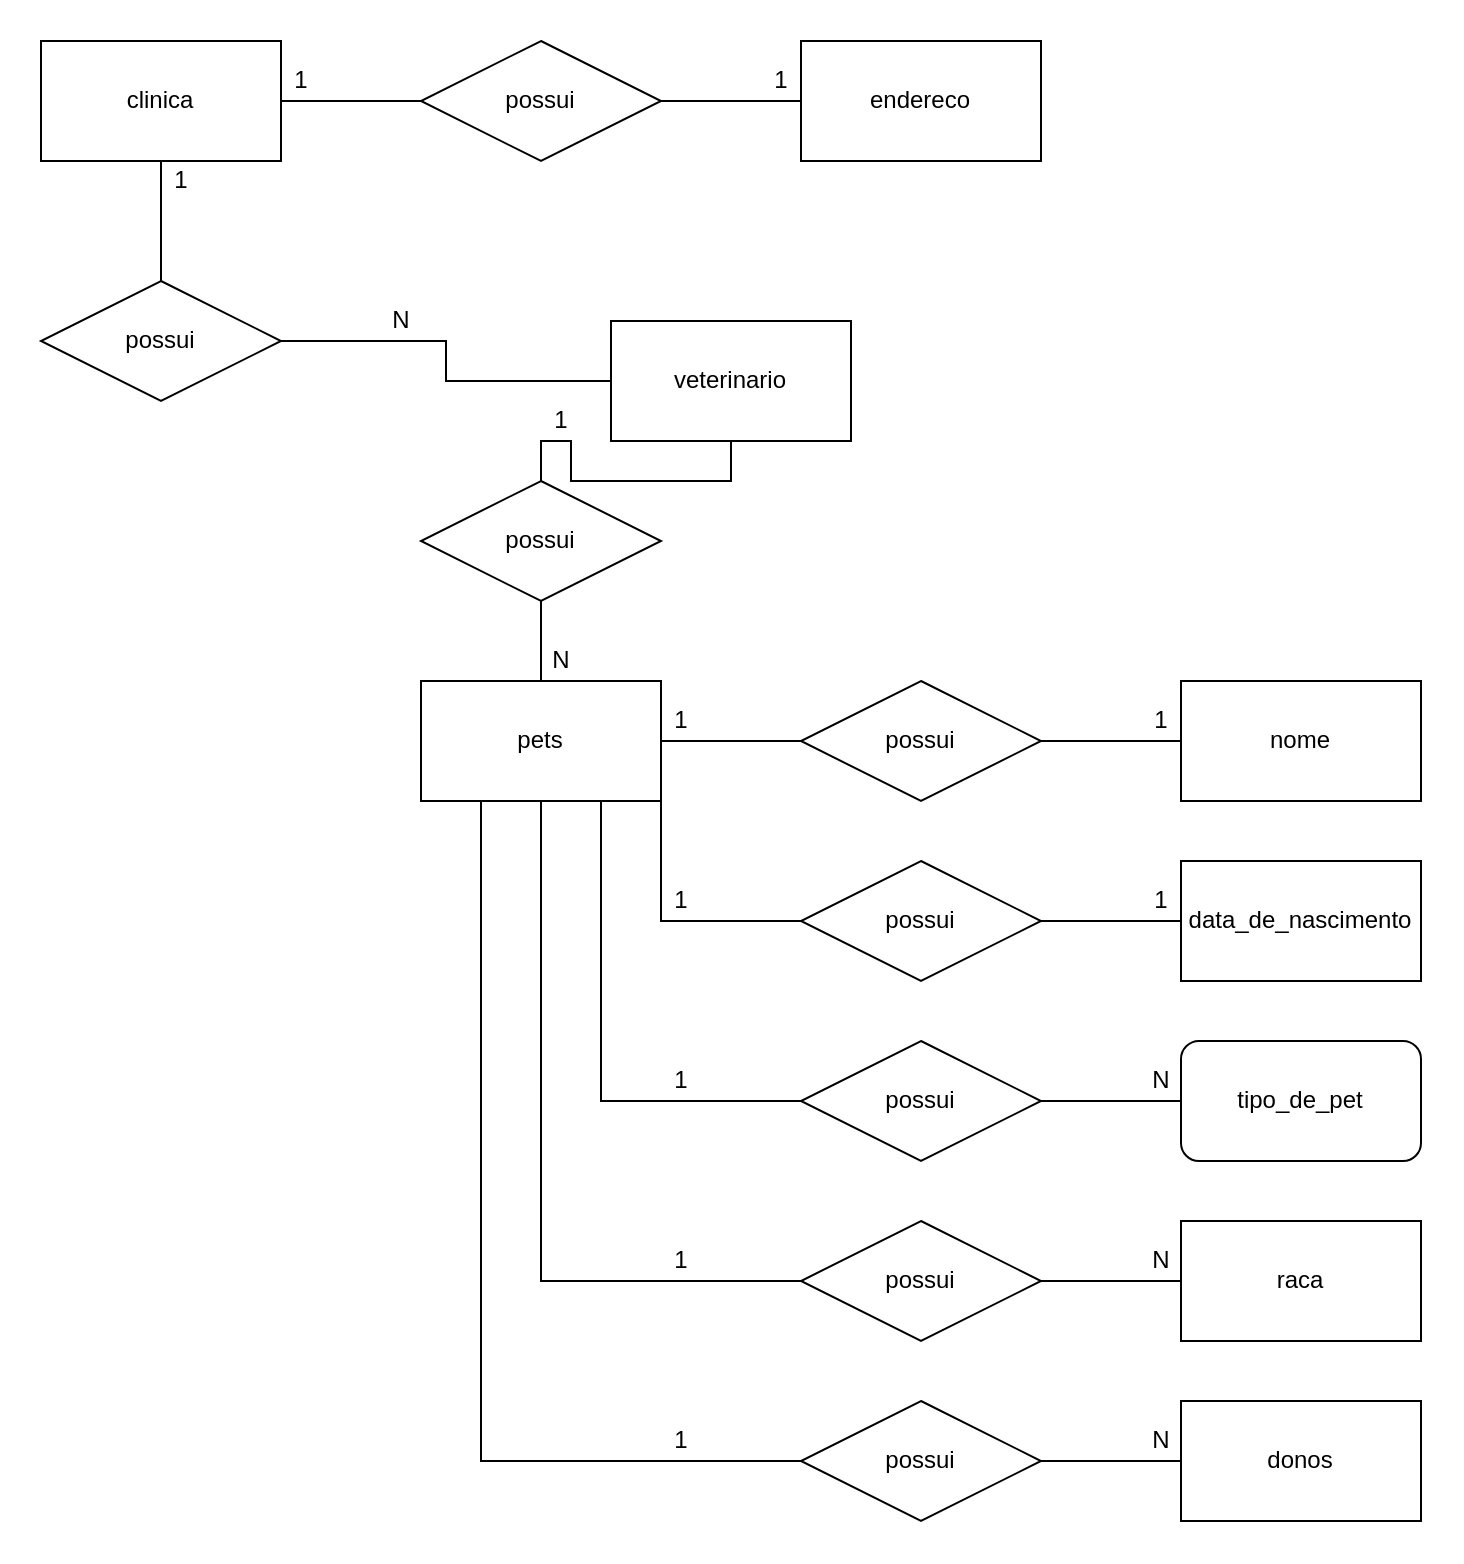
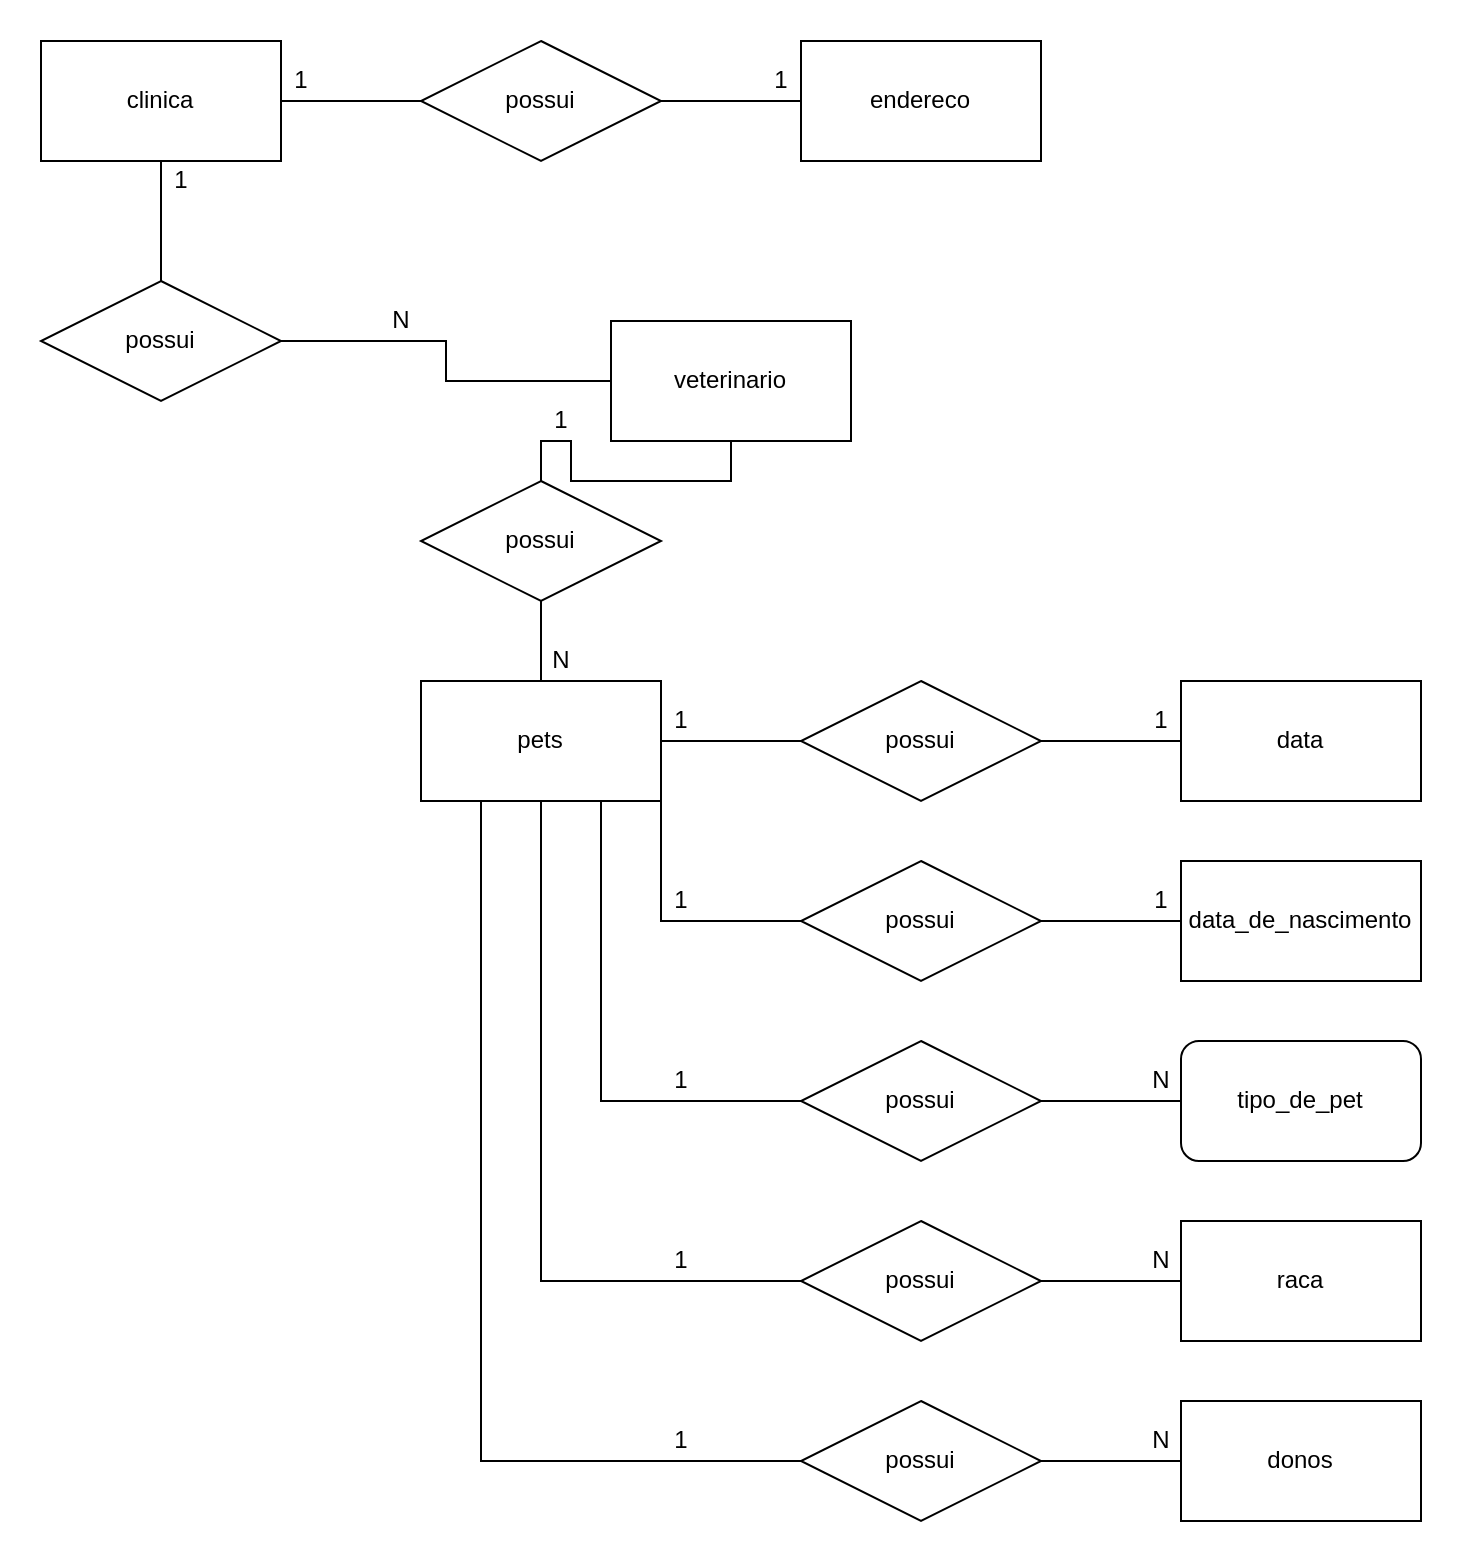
(1301, 741) -> (1301, 741)
